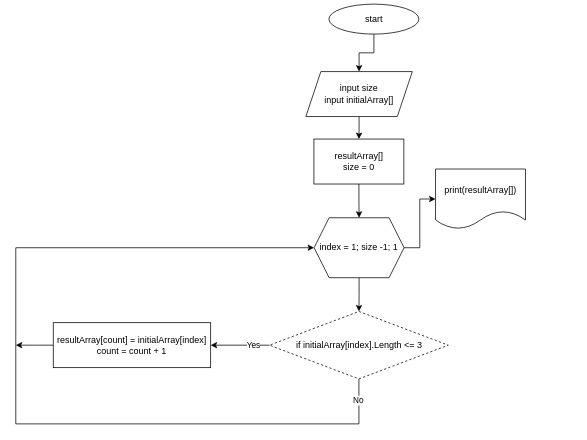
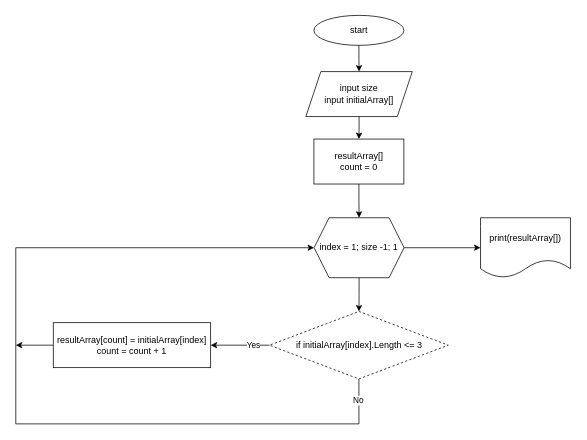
(374, 19) -> (359, 30)
(359, 162) -> (359, 162)
(480, 199) -> (525, 248)
